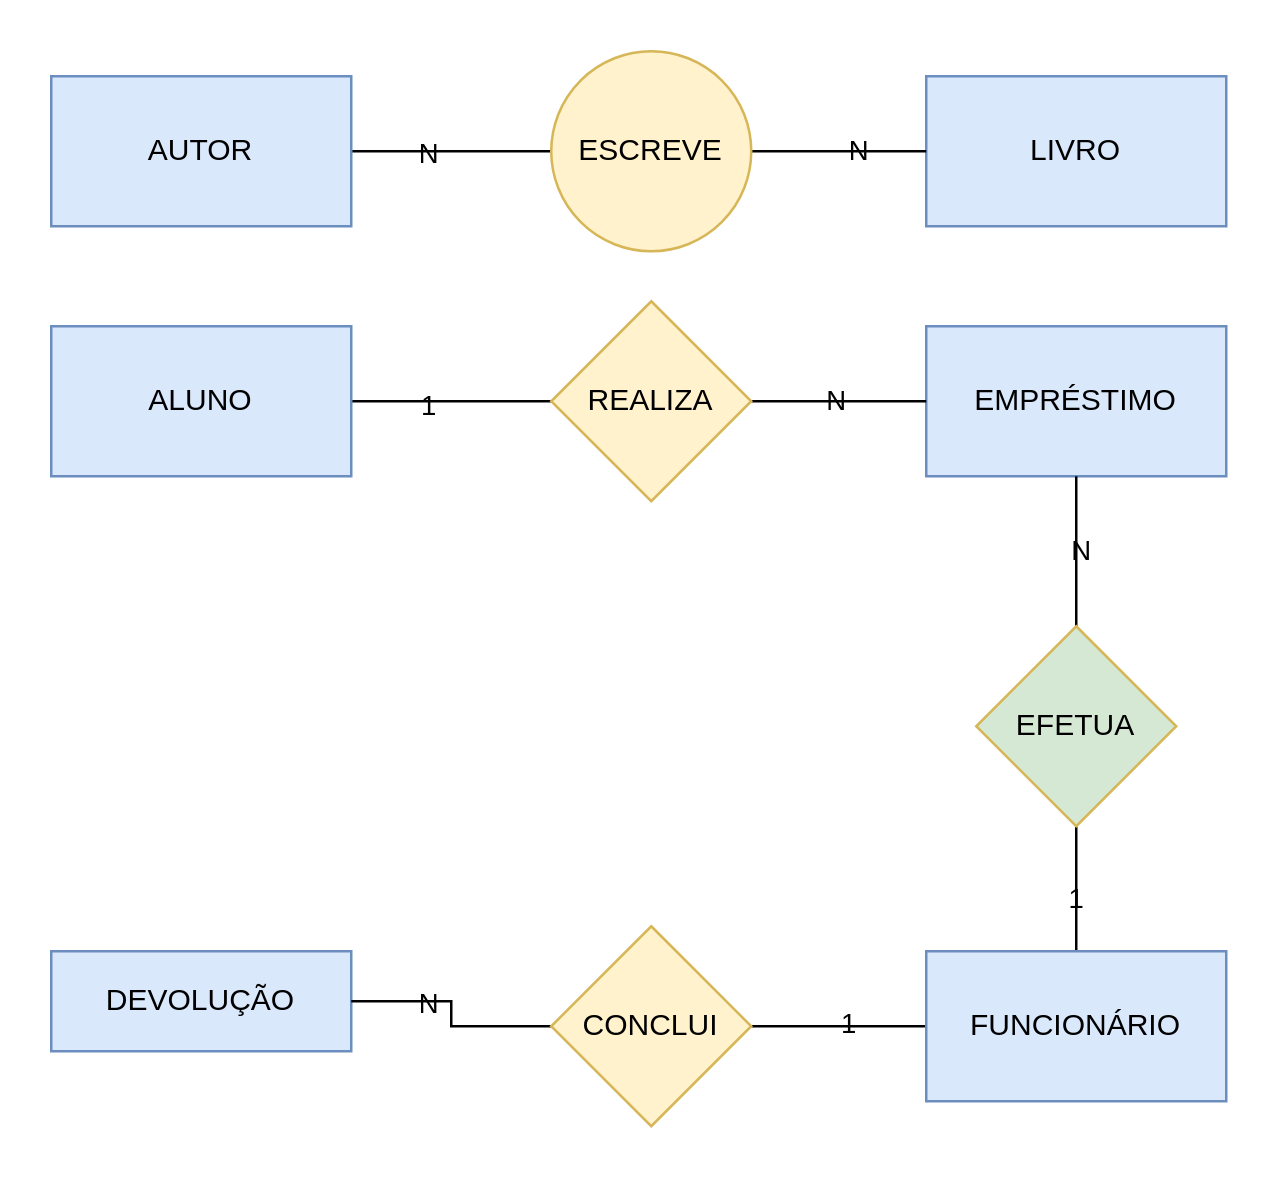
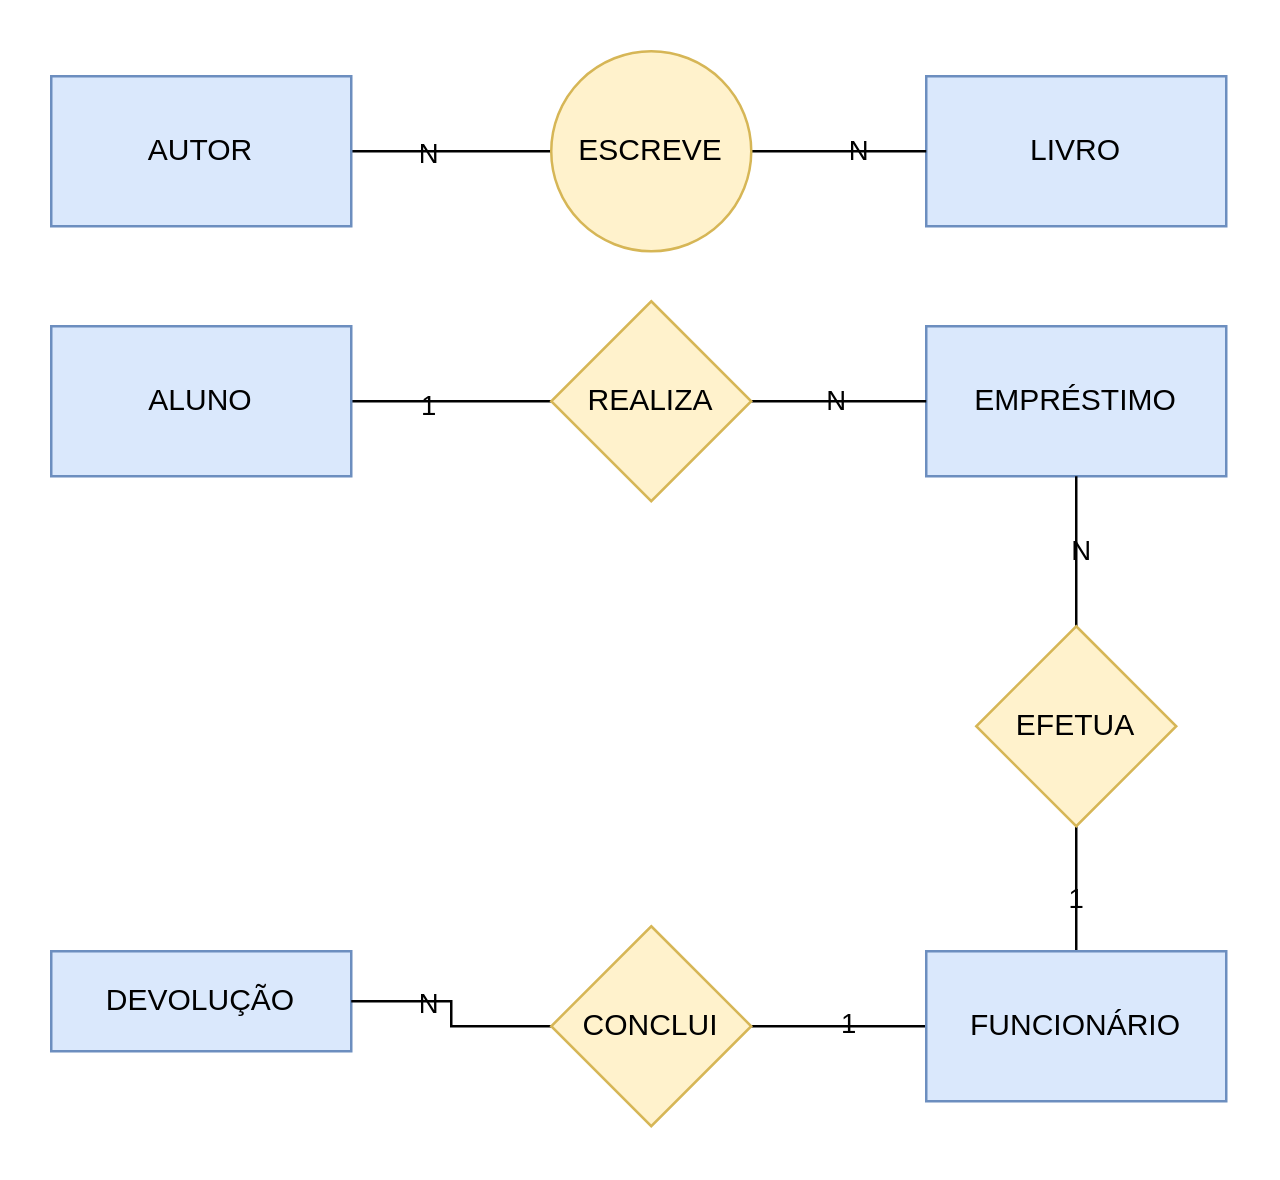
(1076, 726) -> (1076, 726)
